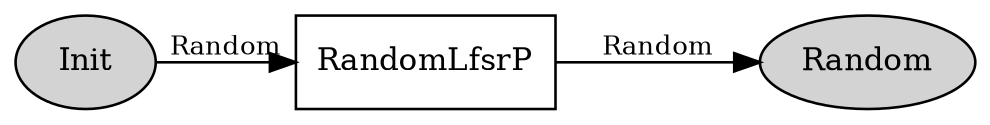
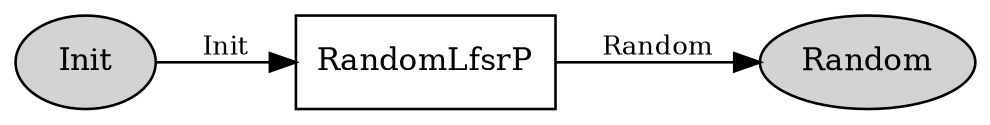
(226, 48) -> (226, 48)
